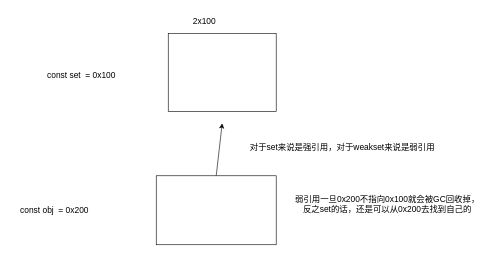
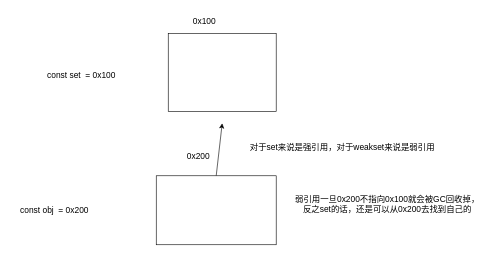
(205, 21) -> (205, 21)
none -> (198, 156)
